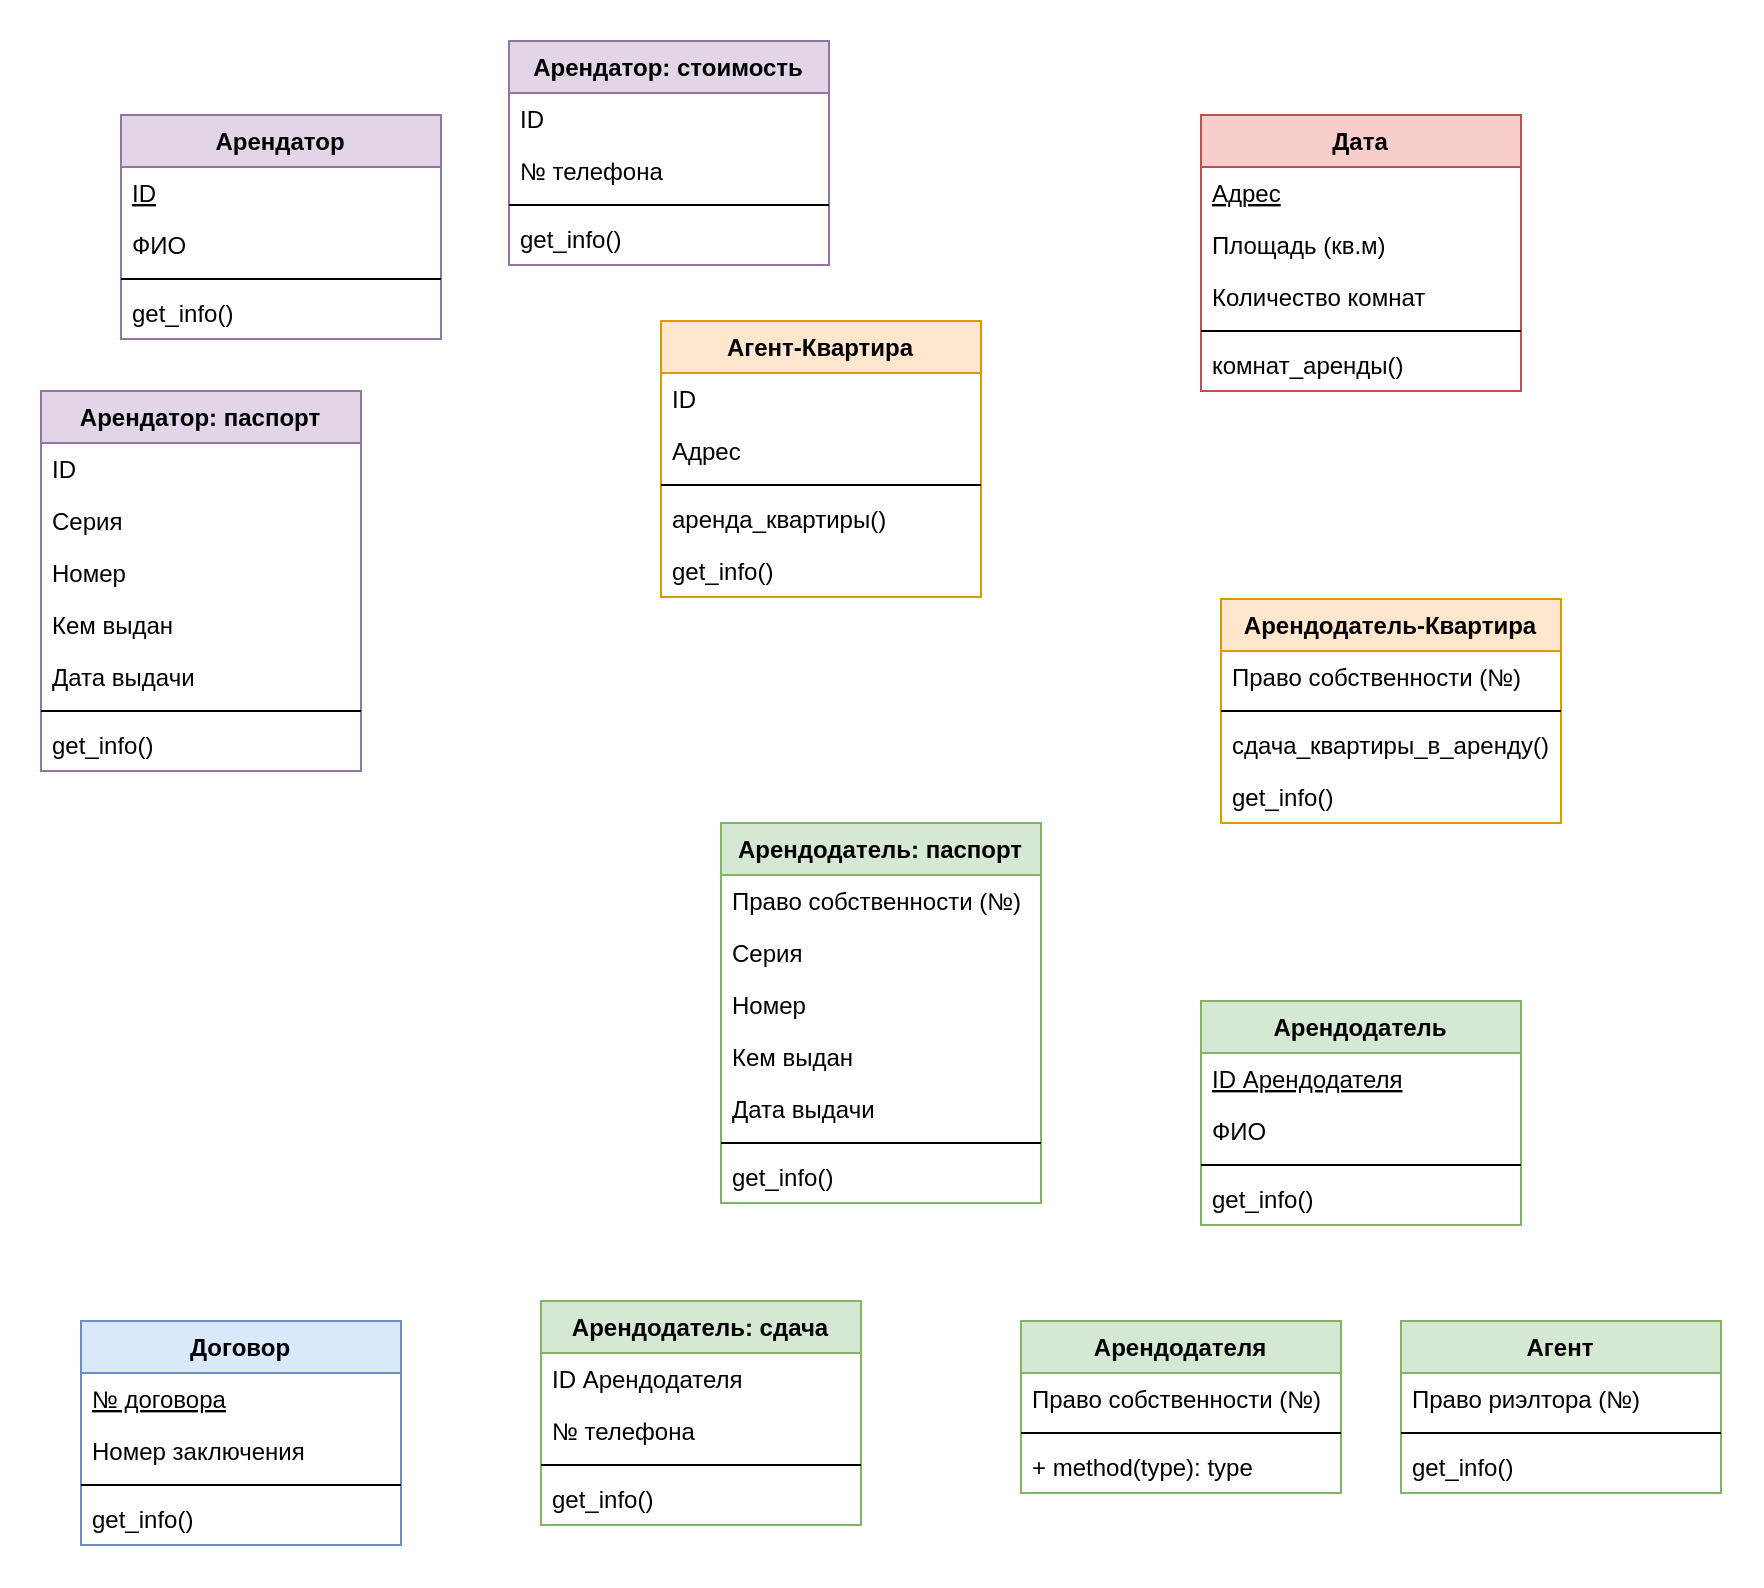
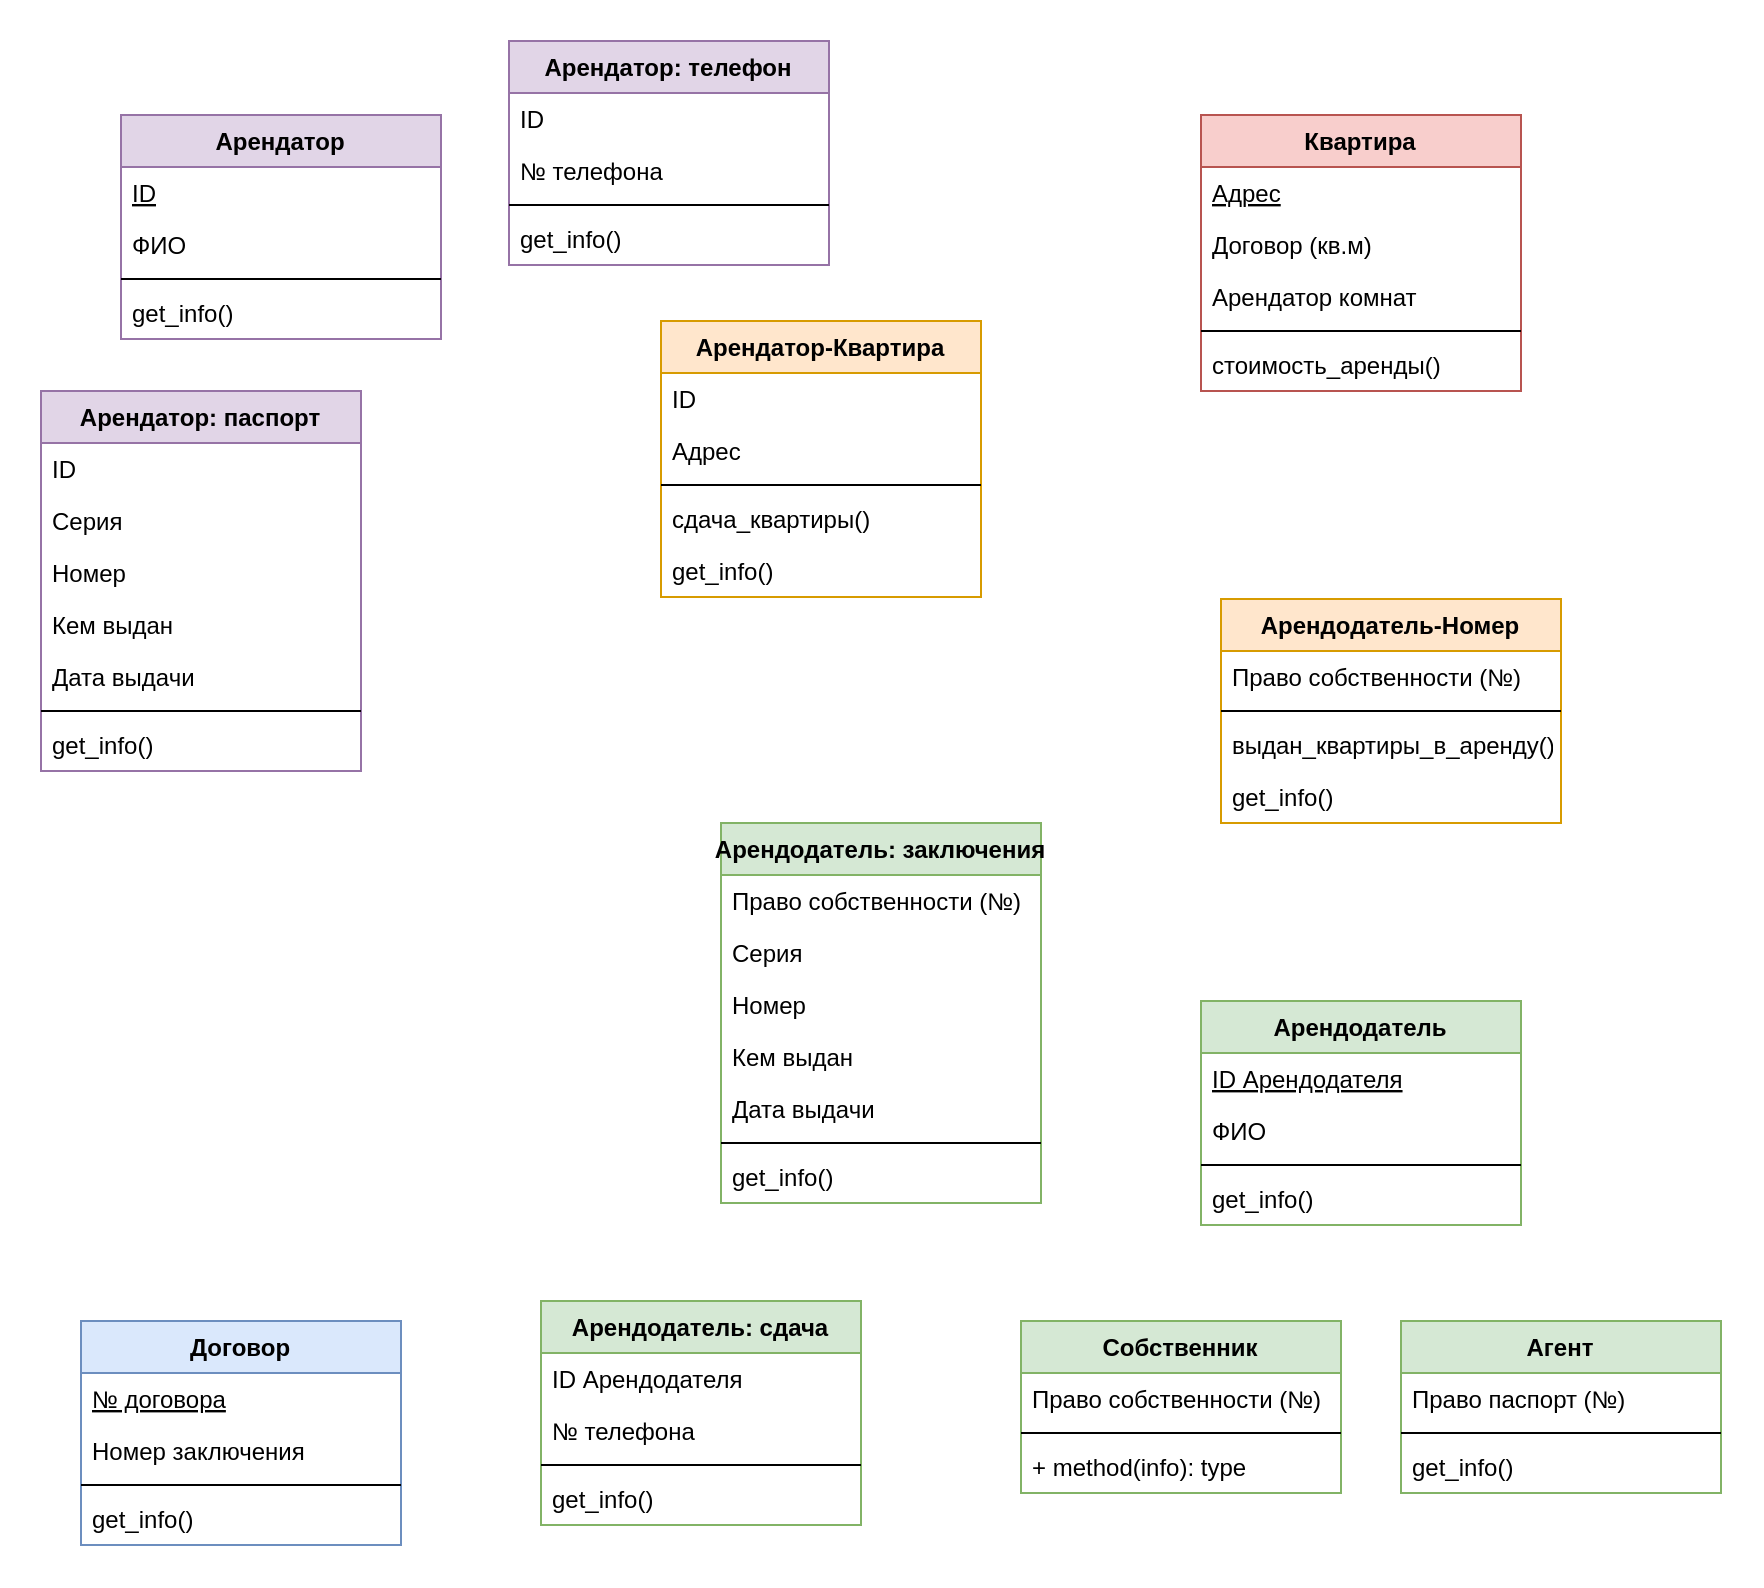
(668, 68) -> (668, 68)
(1360, 142) -> (1360, 142)
(1300, 246) -> (1300, 246)
(1323, 298) -> (1316, 298)
(820, 348) -> (820, 348)
(1313, 366) -> (1333, 366)
(786, 520) -> (780, 520)
(1390, 626) -> (1390, 626)
(1400, 746) -> (1400, 746)
(880, 850) -> (880, 850)
(1180, 1348) -> (1180, 1348)
(1527, 1400) -> (1520, 1400)
(1157, 1468) -> (1154, 1468)
